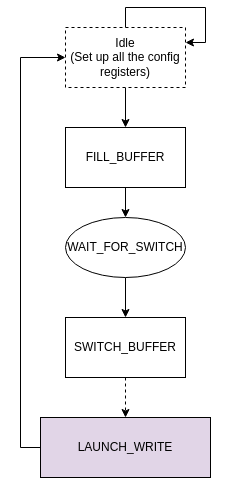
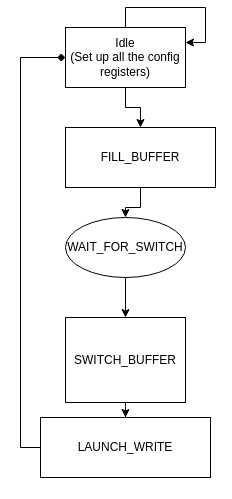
(57, 58) -> (56, 58)
(126, 58) -> (126, 58)
(126, 158) -> (141, 158)
(126, 348) -> (126, 360)
(126, 448) -> (126, 448)
